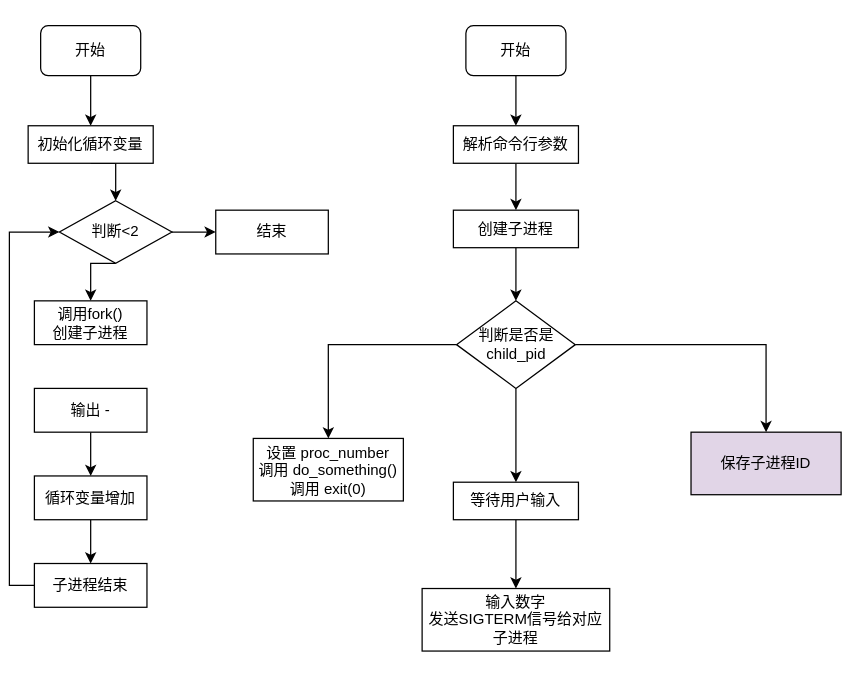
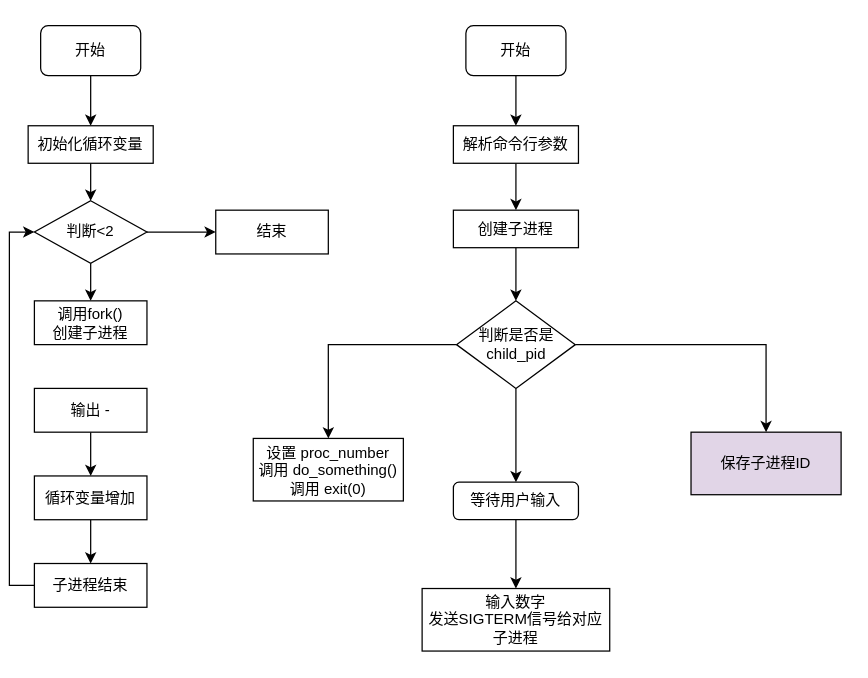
(116, 232) -> (91, 232)
(516, 501) -> (516, 501)
